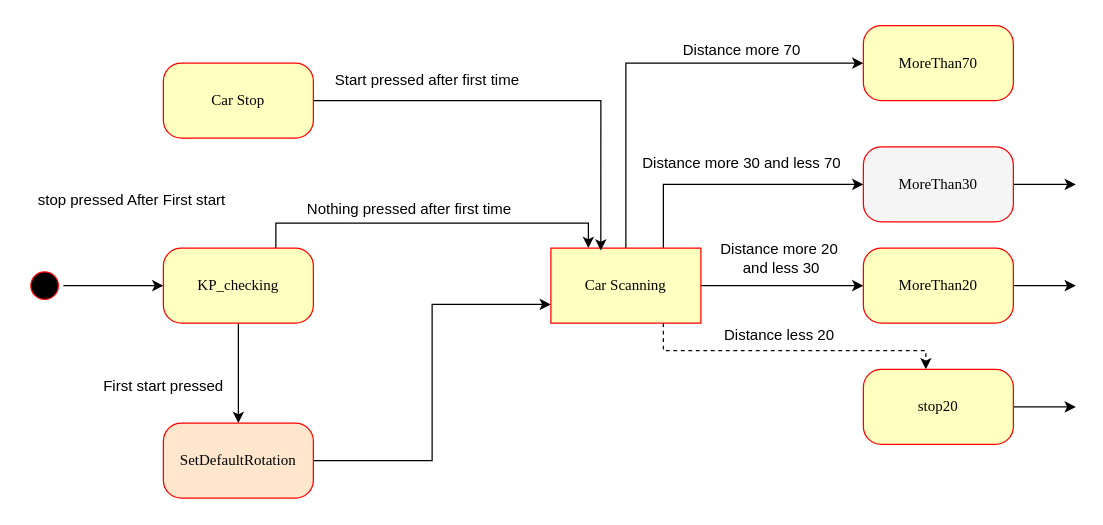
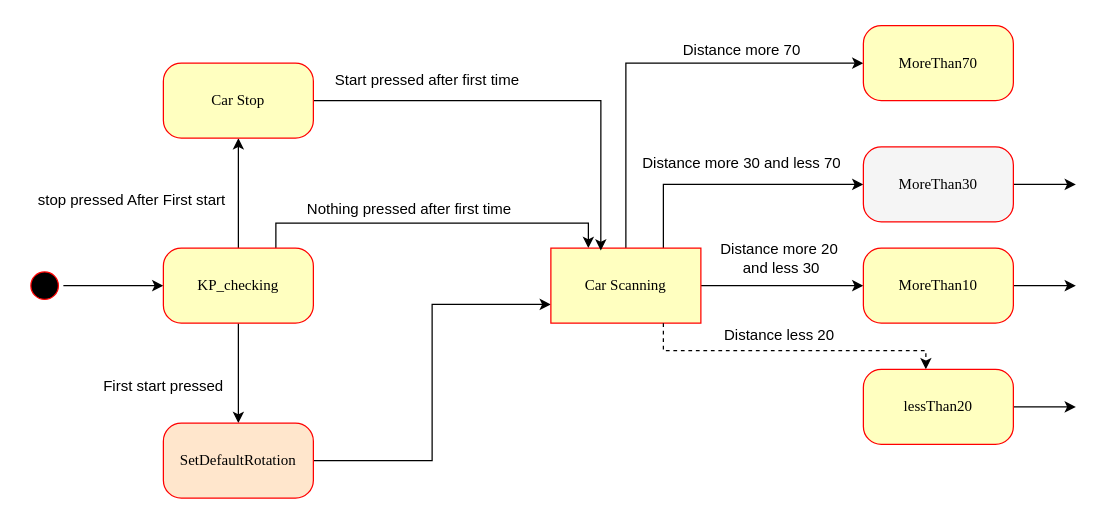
none -> (238, 197)
(938, 286) -> (938, 286)
(938, 407) -> (938, 407)
